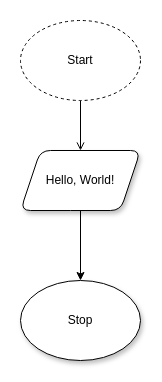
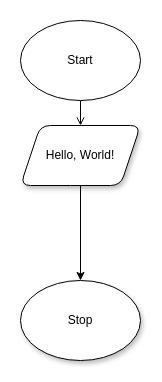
(81, 61) -> (81, 61)
(81, 181) -> (81, 156)
